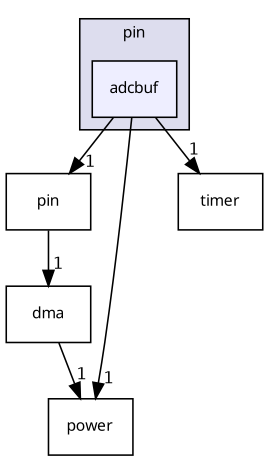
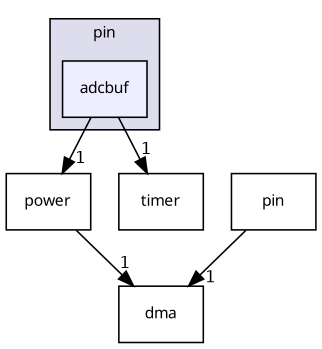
(96, 139) -> none
(67, 363) -> (99, 253)
